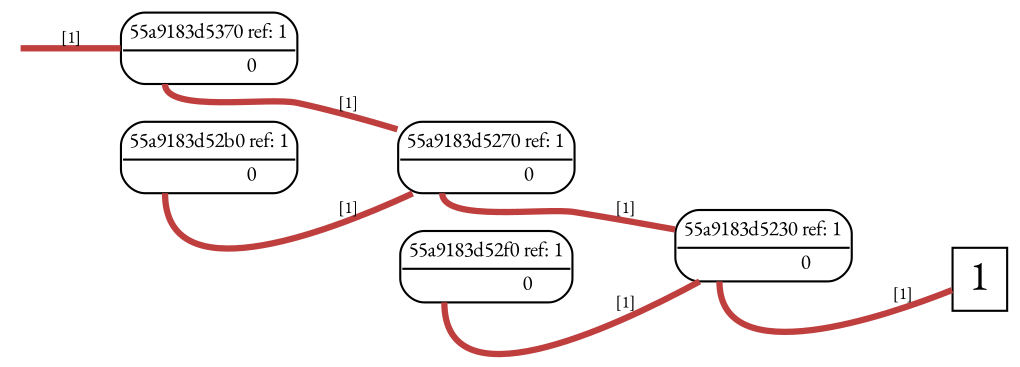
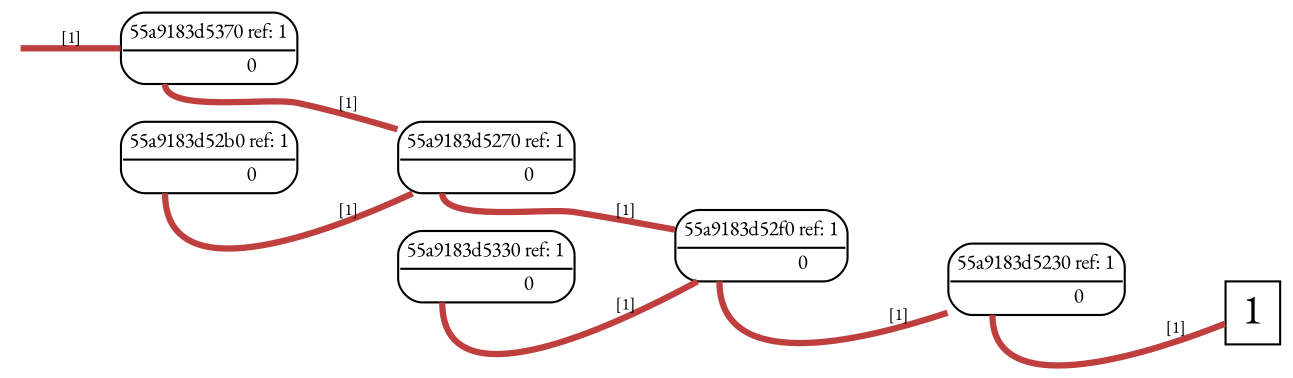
(556, 211) -> (556, 211)
none -> (486, 267)
